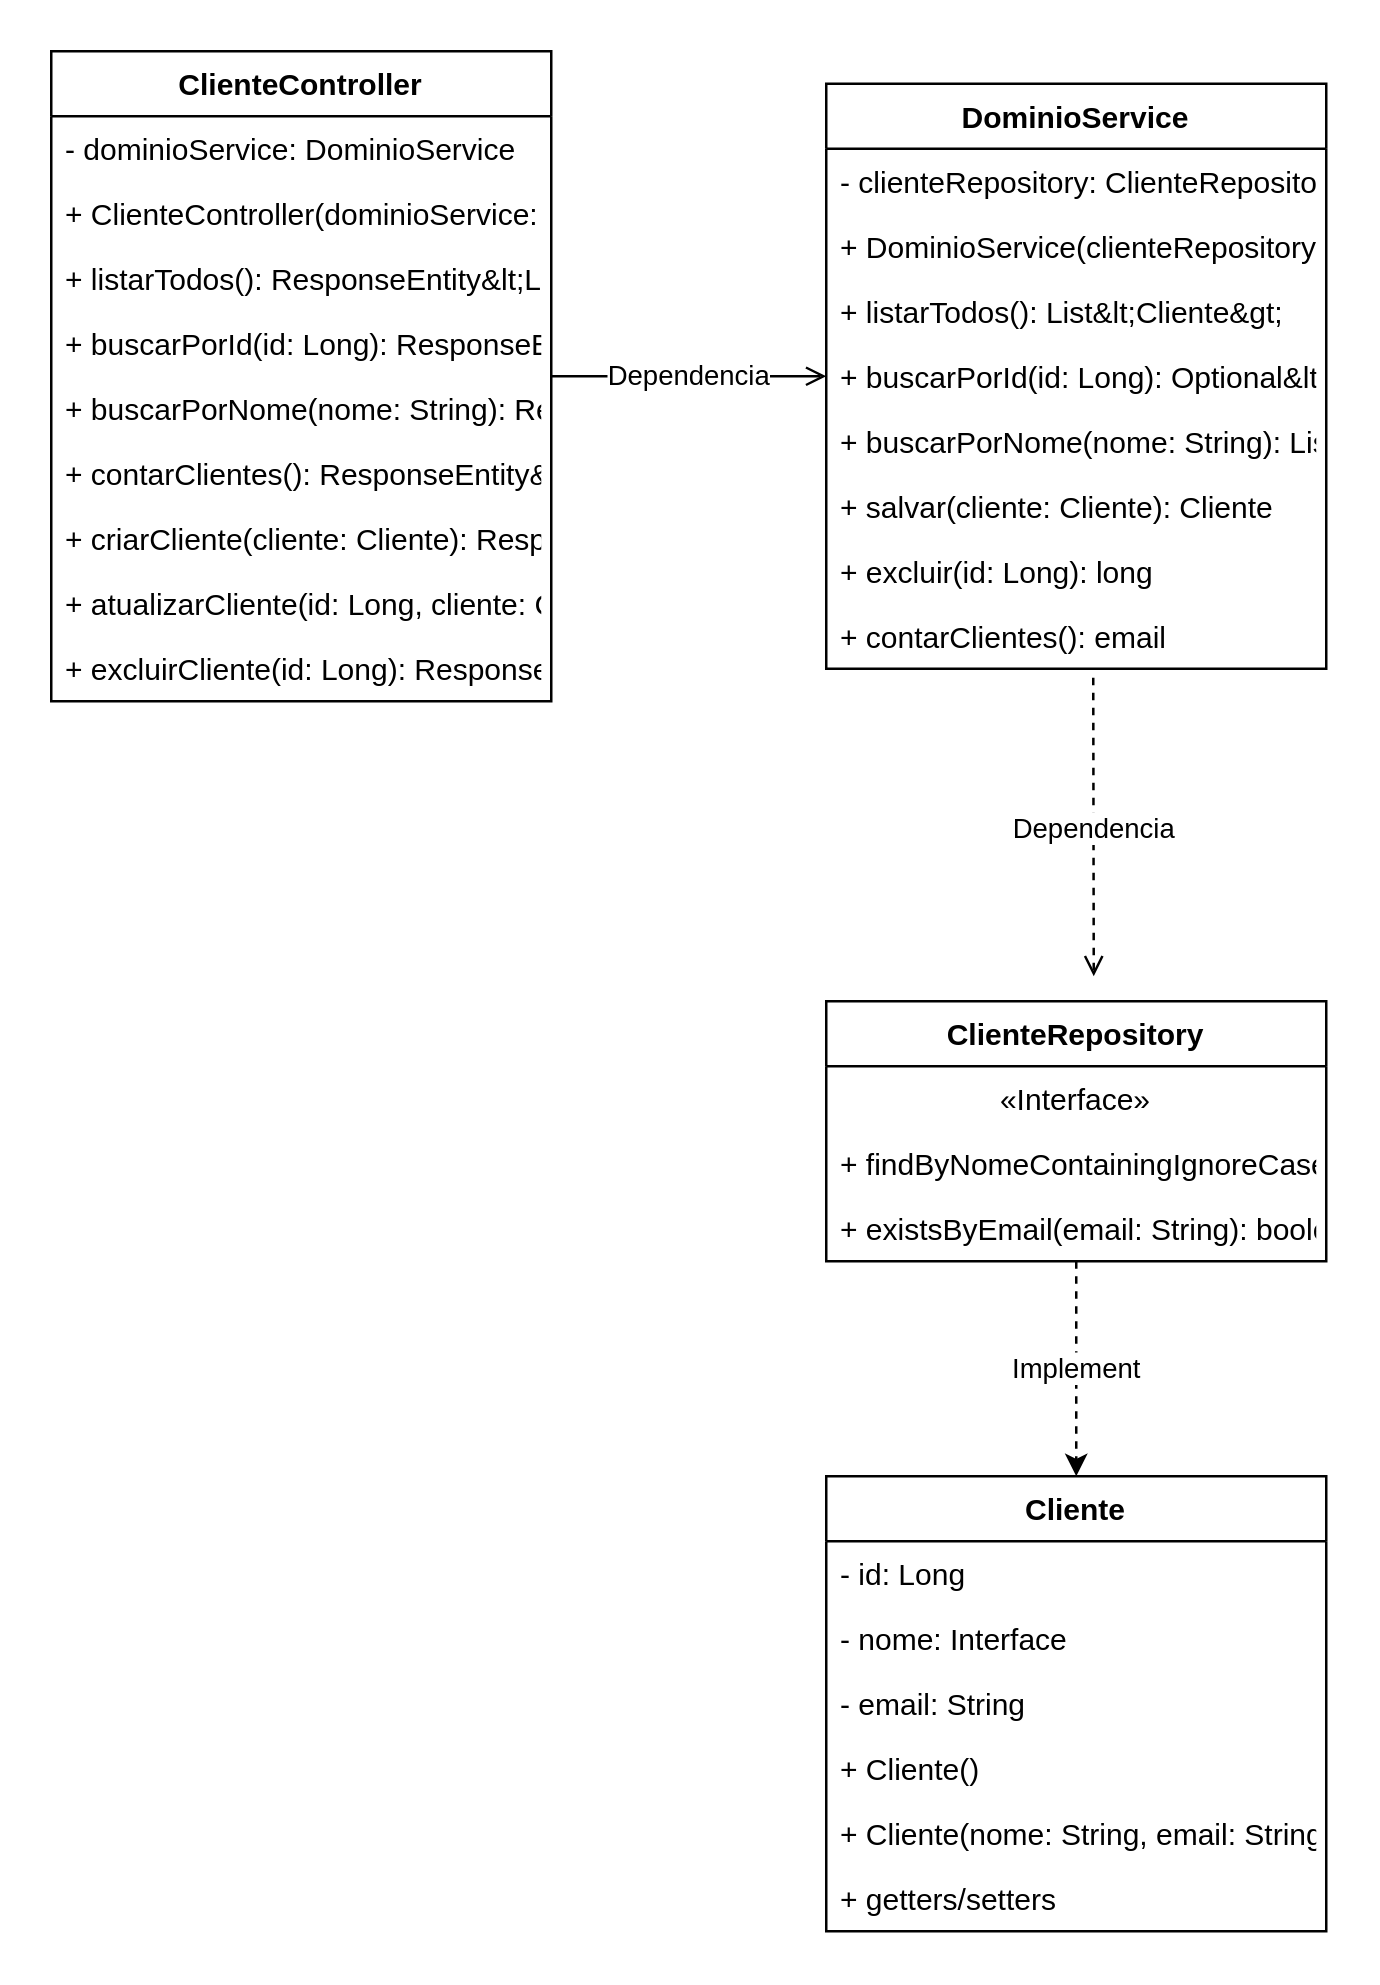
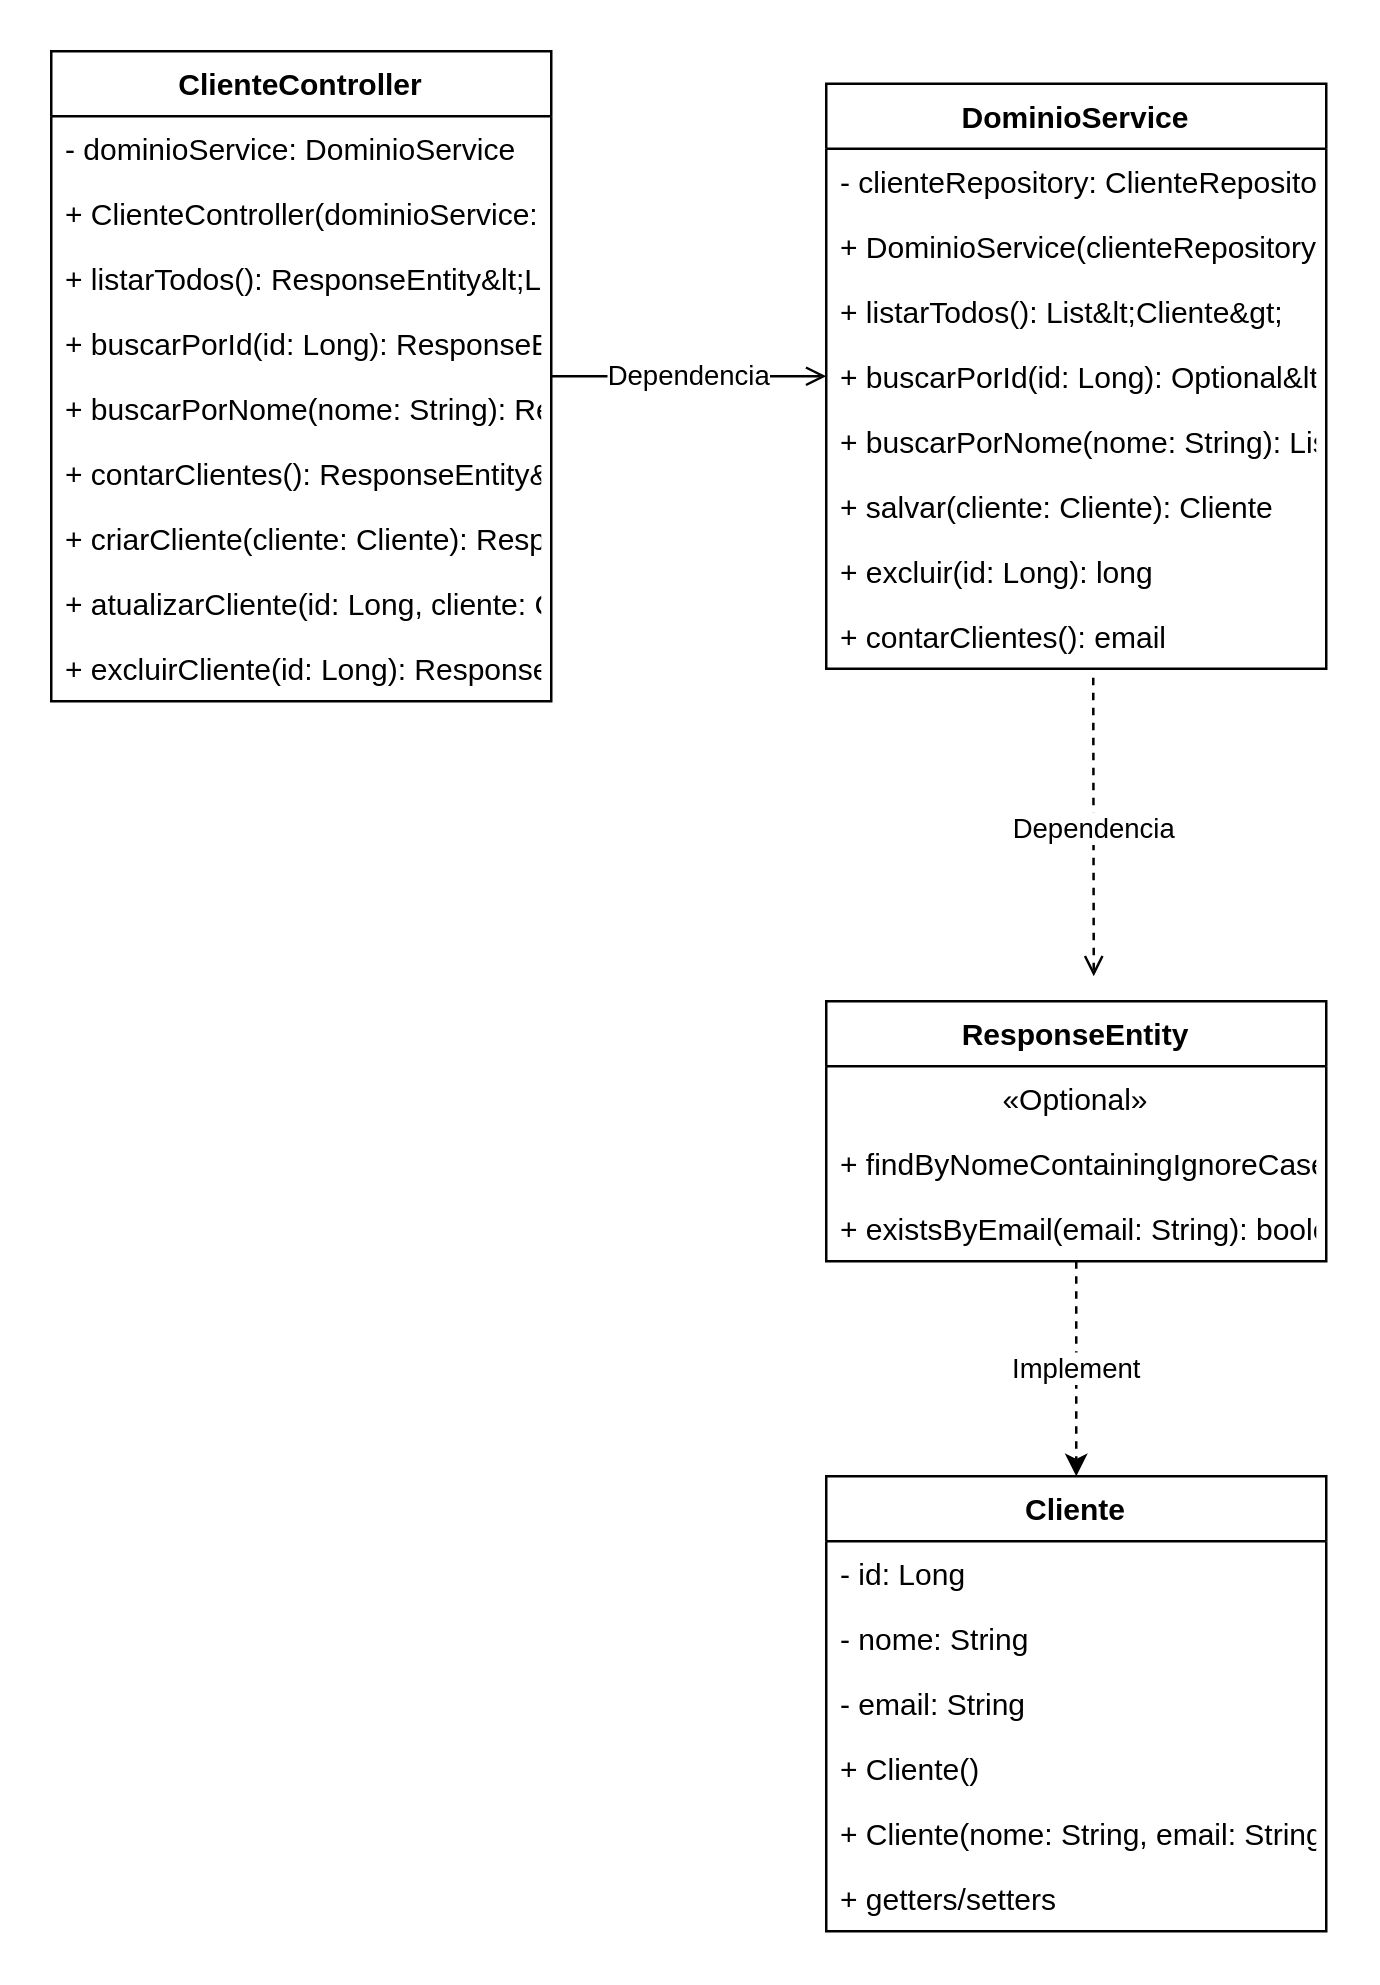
(1076, 1037) -> (1076, 1037)
(1075, 1100) -> (1075, 1100)
(971, 1640) -> (942, 1640)
